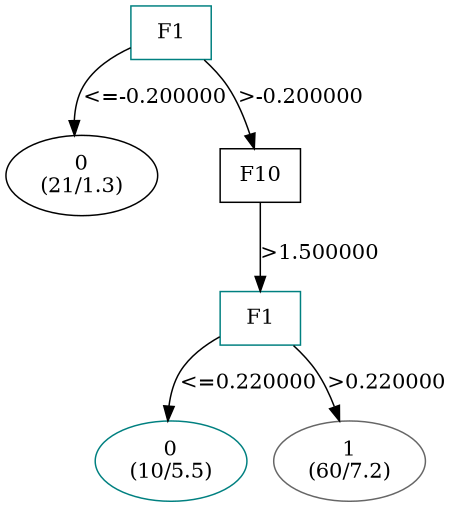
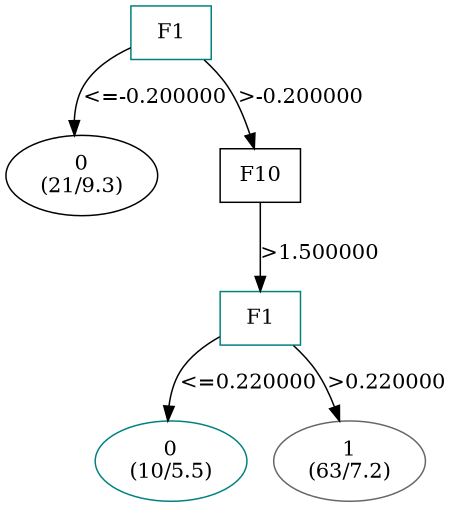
(82, 176) -> (82, 176)
(350, 461) -> (350, 461)
